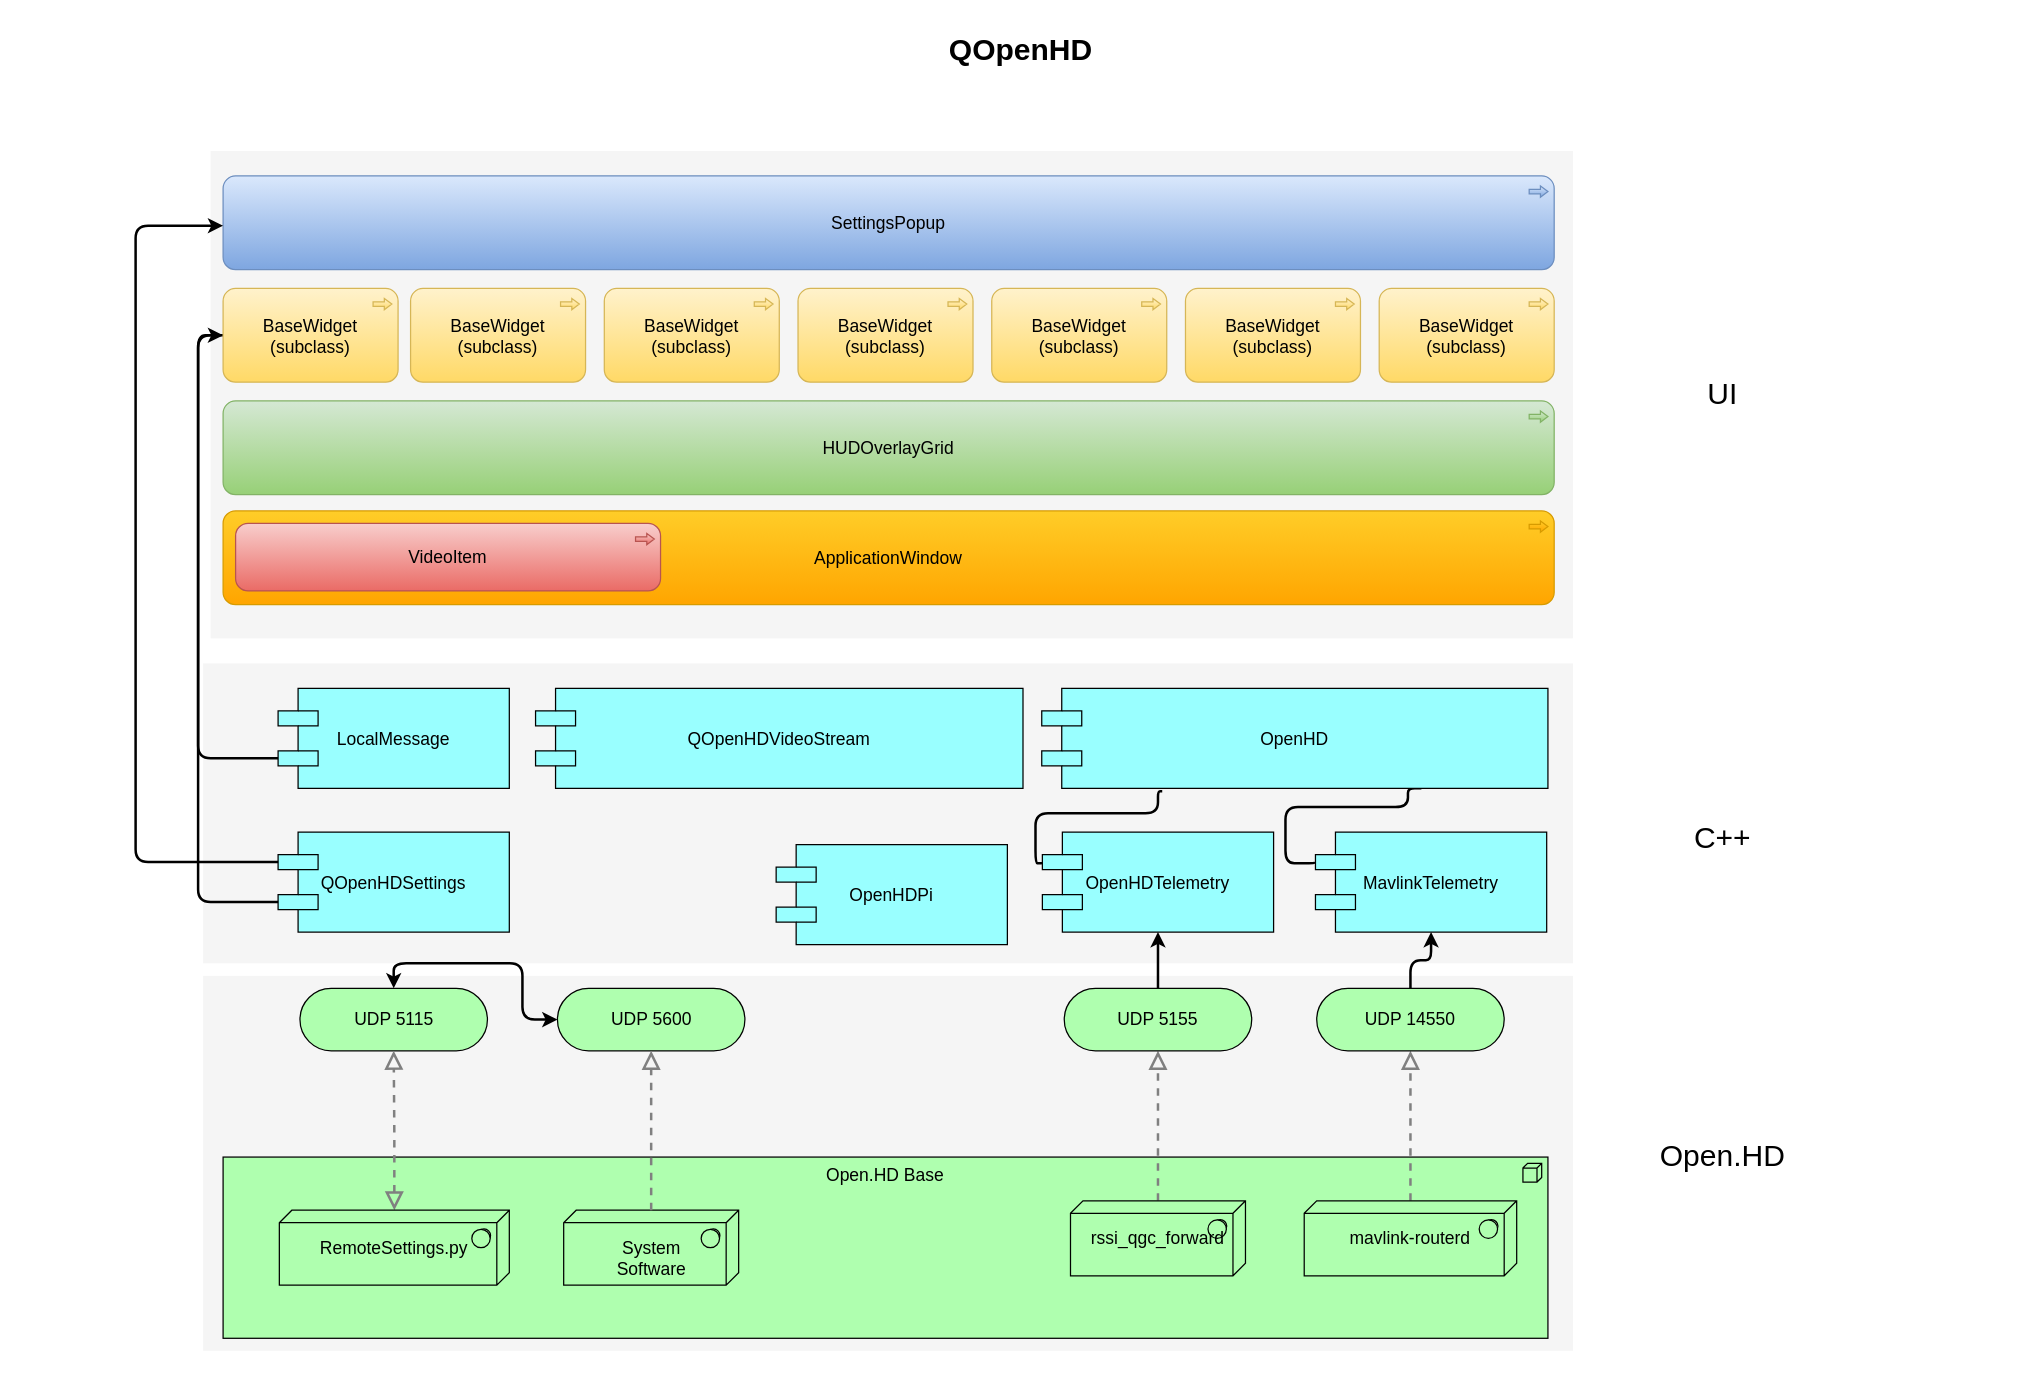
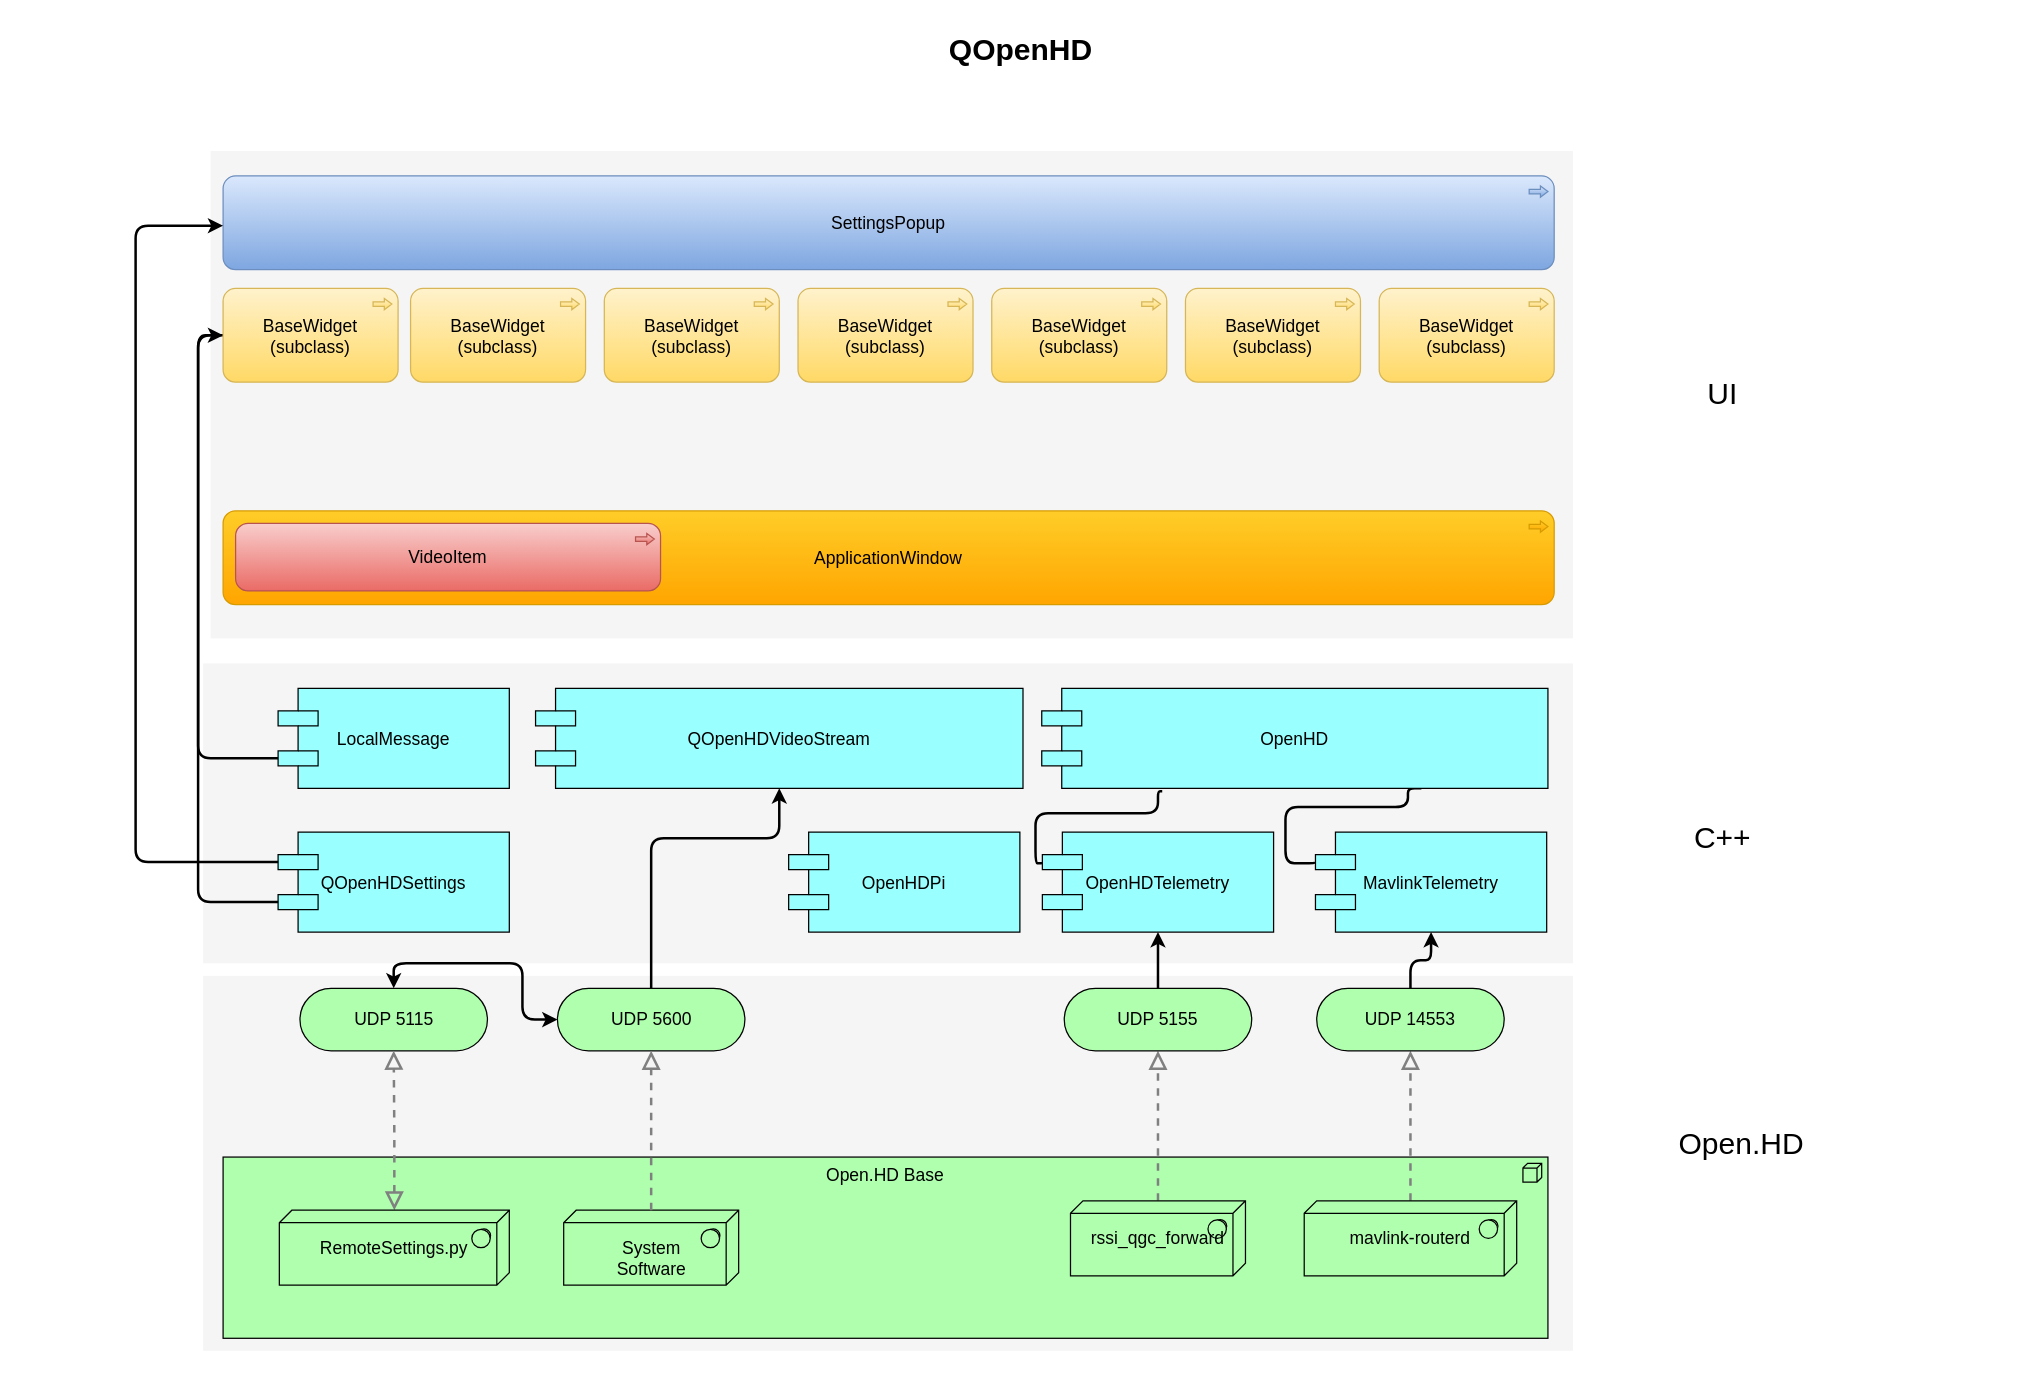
(889, 448) -> none
none -> (659, 839)
(892, 894) -> (904, 882)
(1411, 1019) -> (1411, 1019)
(1723, 1157) -> (1742, 1144)
